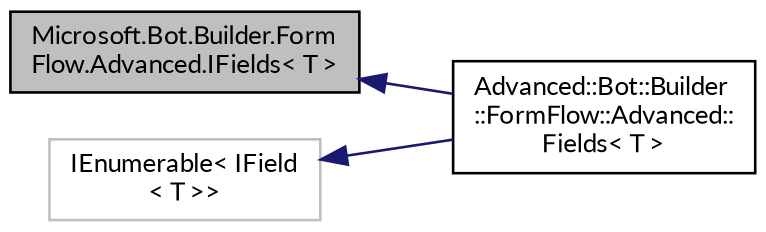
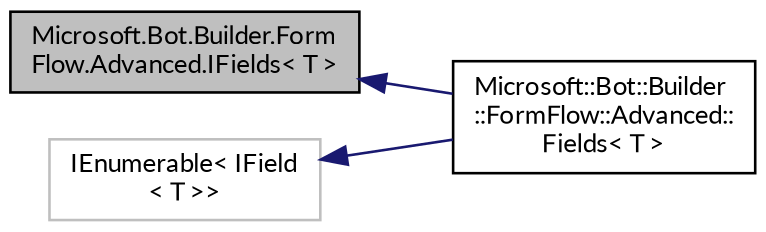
(604, 117) -> (604, 117)
